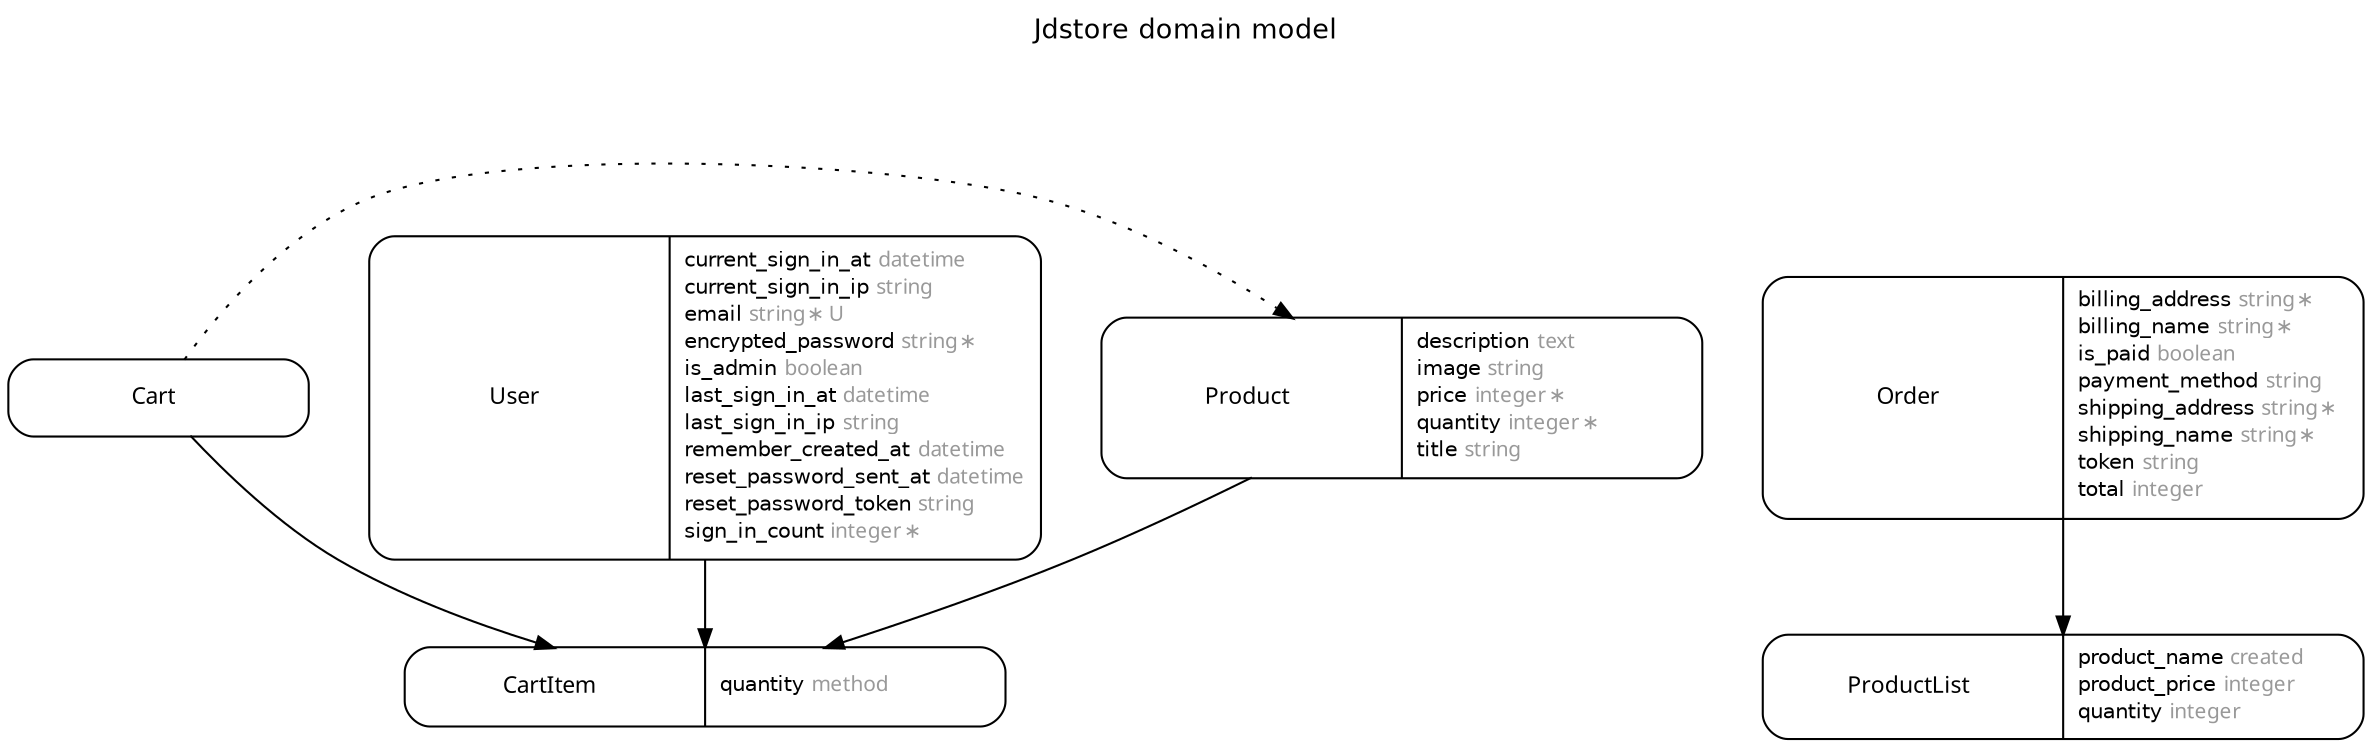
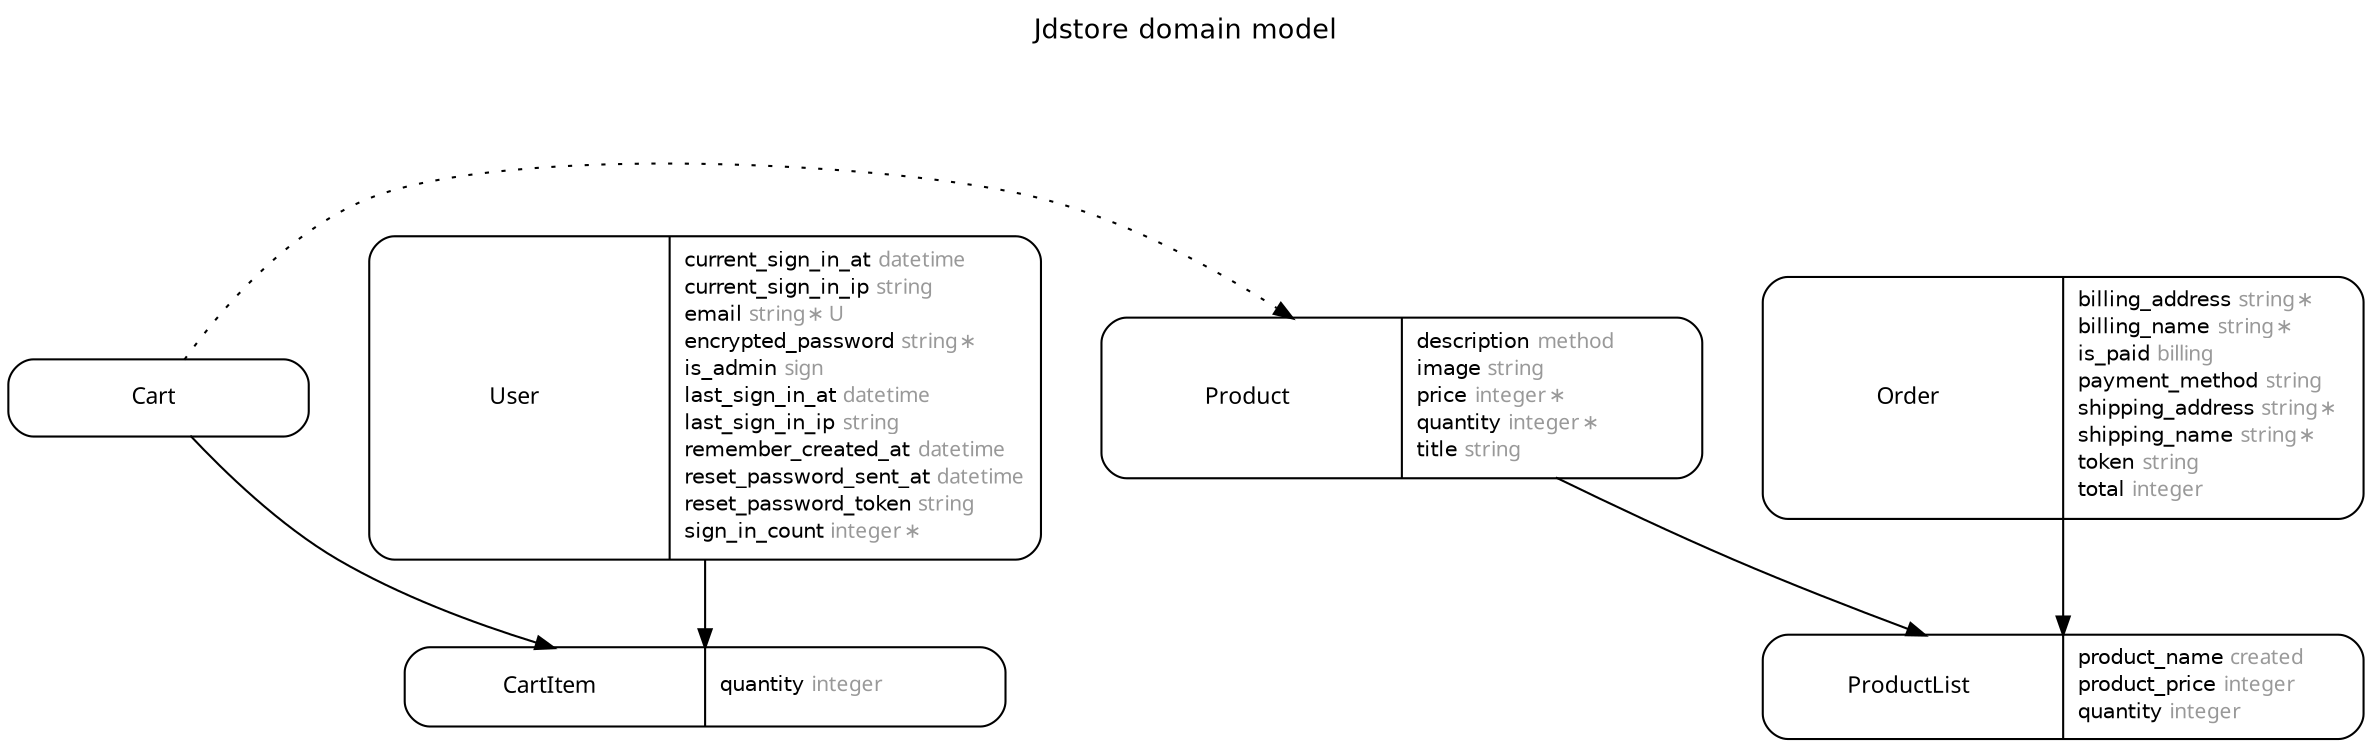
(1557, 342) -> (1576, 342)
(2197, 354) -> (2186, 354)
(824, 369) -> (804, 369)
(1051, 568) -> (1730, 558)
(850, 685) -> (848, 685)
